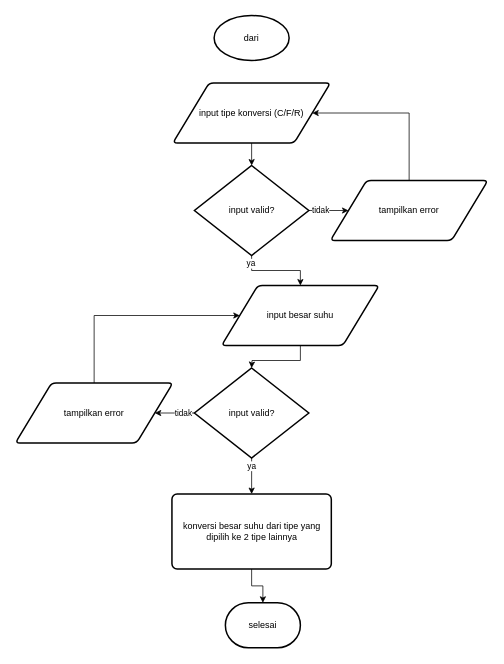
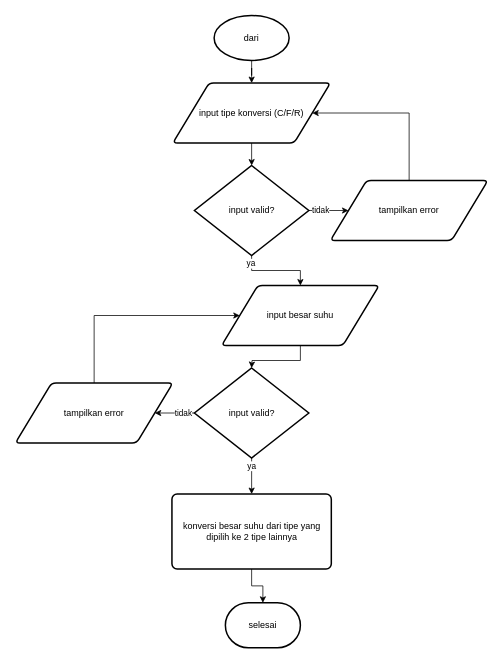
none -> (252, 74)
